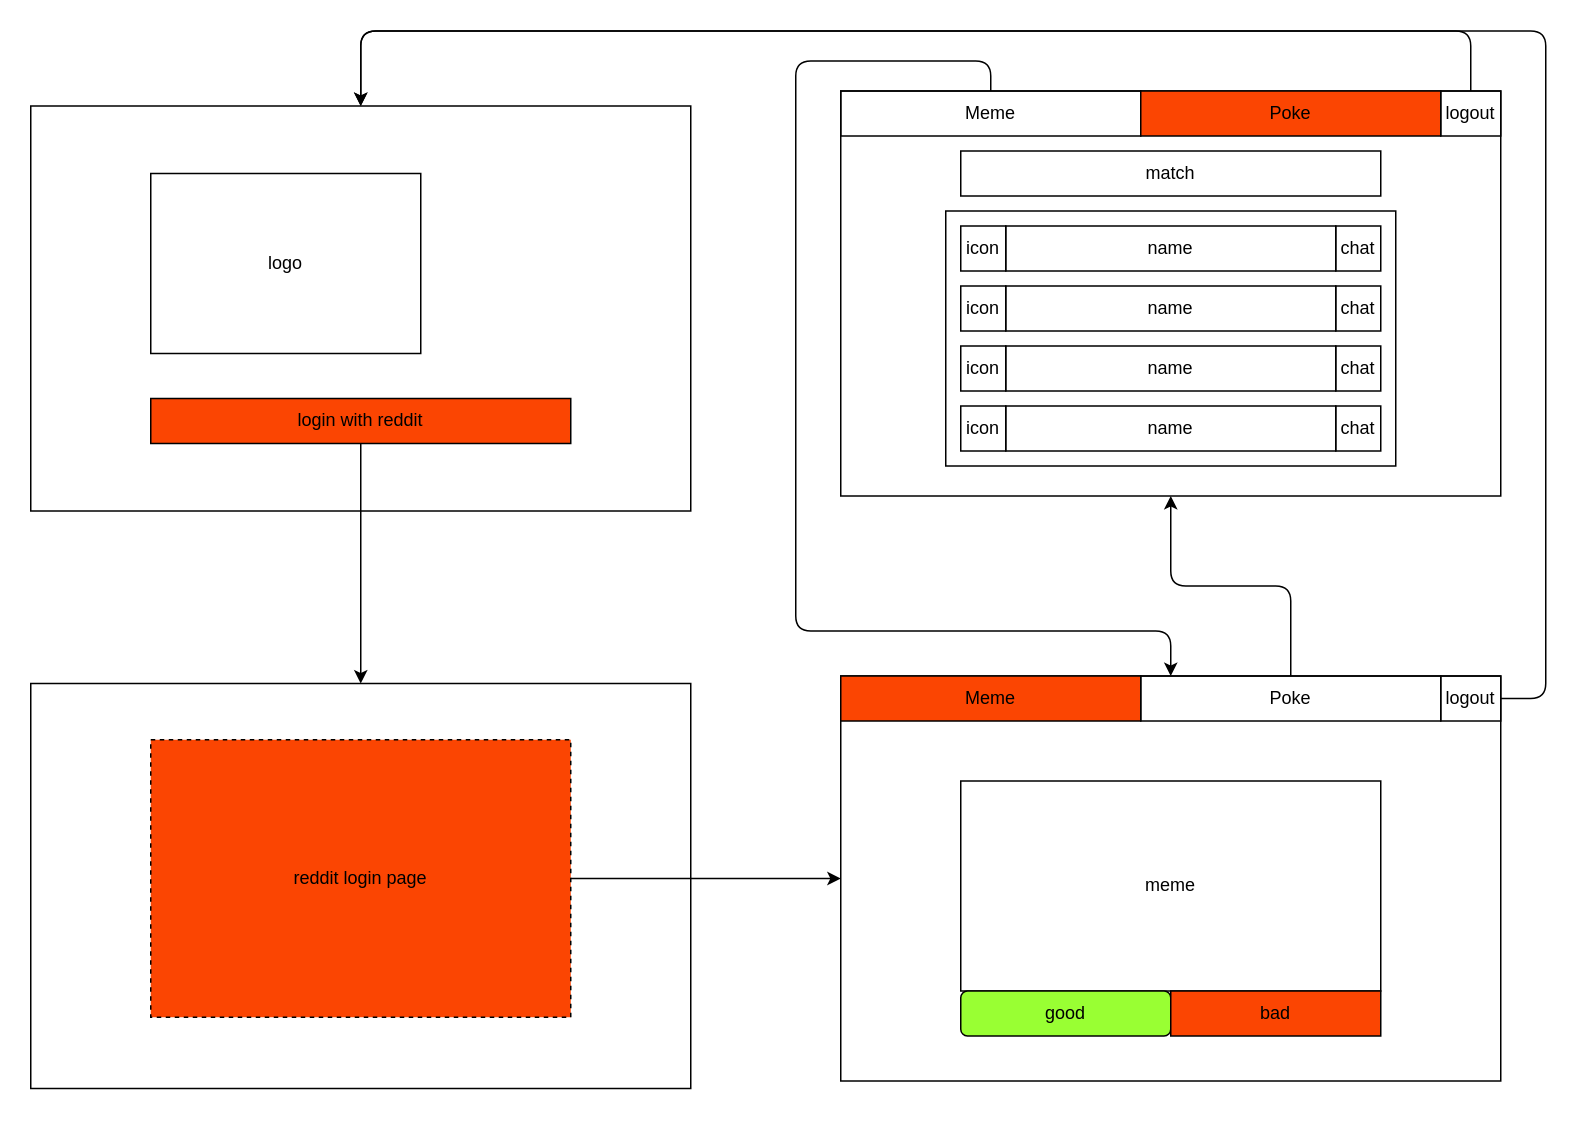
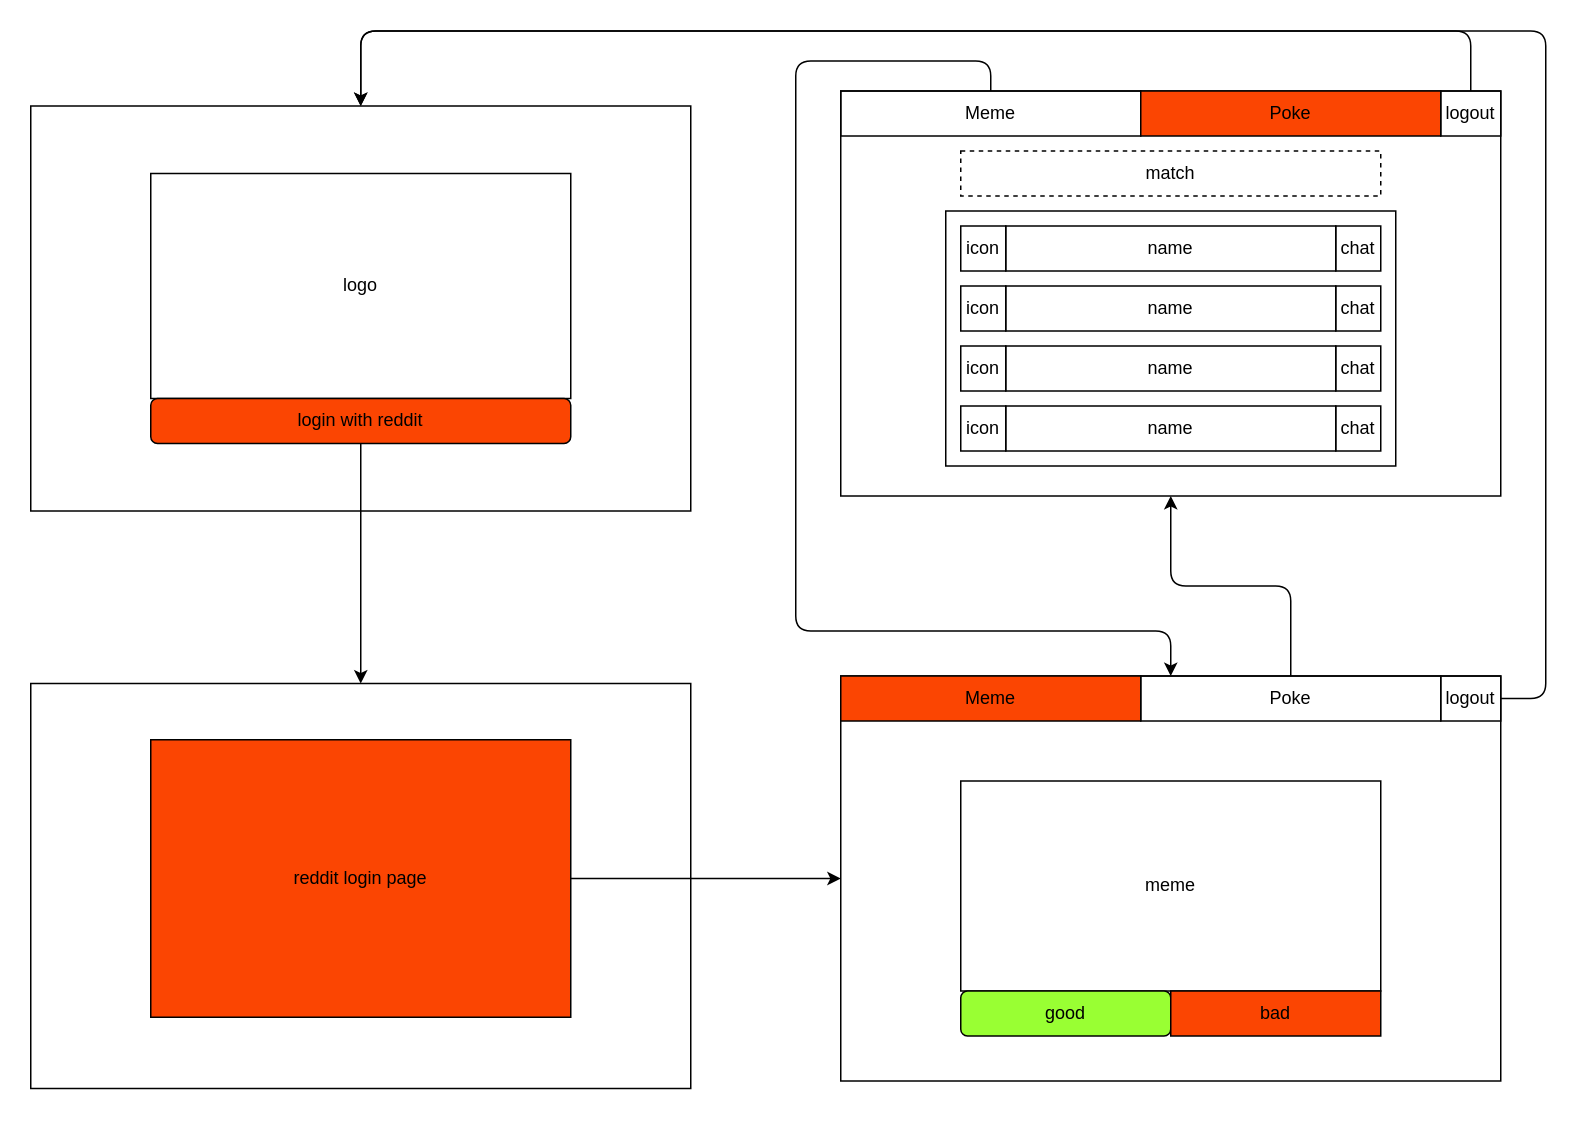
(1171, 173) -> (1171, 173)
(286, 263) -> (361, 286)
(361, 421) -> (361, 421)
(361, 878) -> (361, 878)
